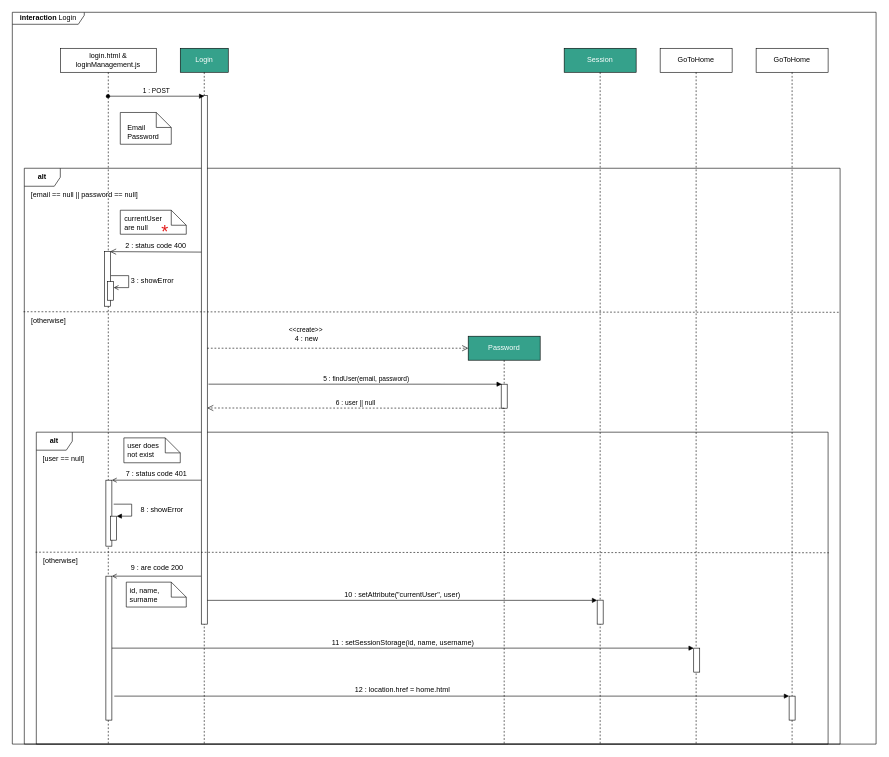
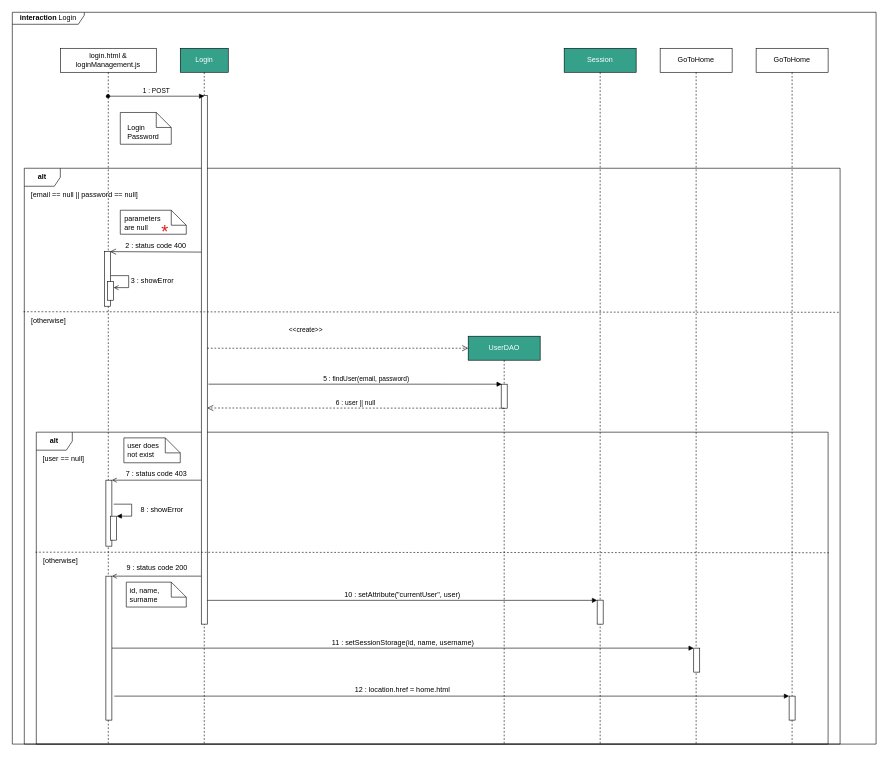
(144, 132) -> (144, 132)
(147, 223) -> (145, 223)
(306, 339) -> none
(504, 348) -> (504, 348)
(157, 474) -> (157, 474)
(157, 569) -> (157, 569)
